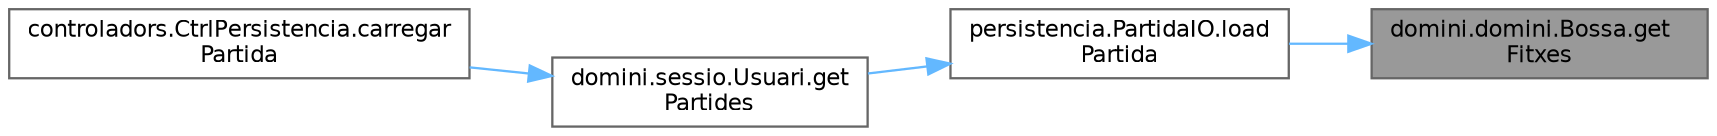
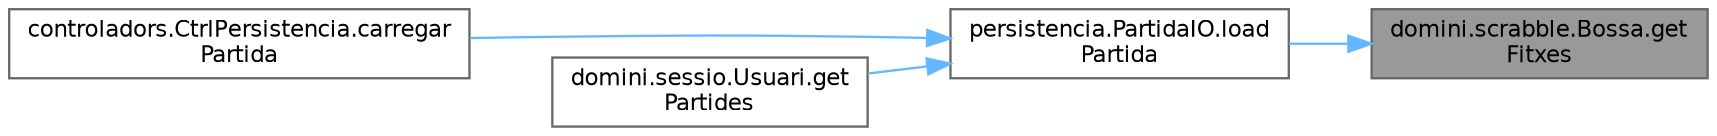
(1540, 44) -> (1540, 44)
(499, 70) -> (698, 36)
